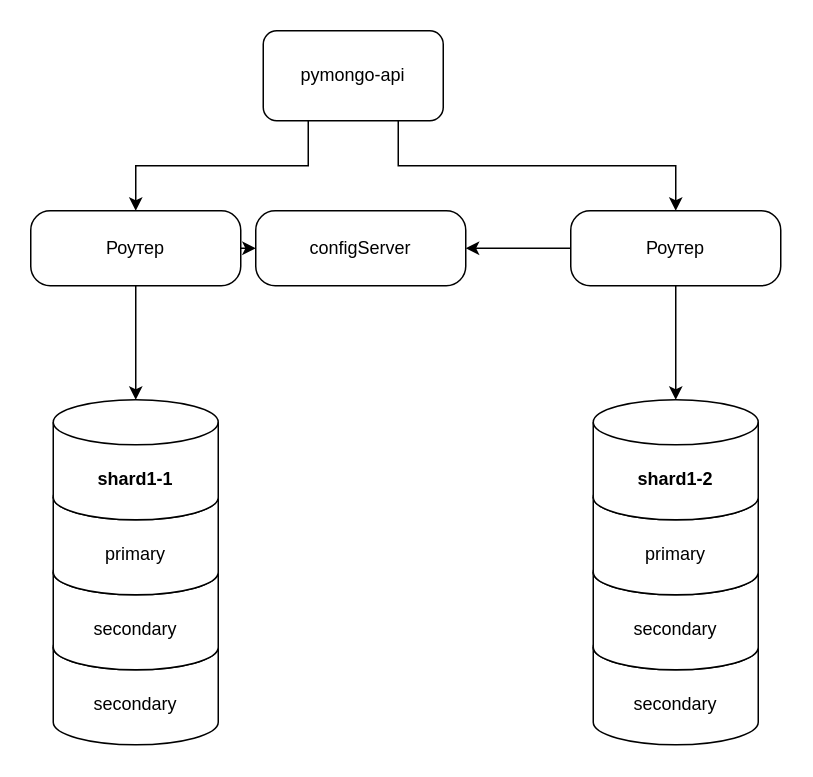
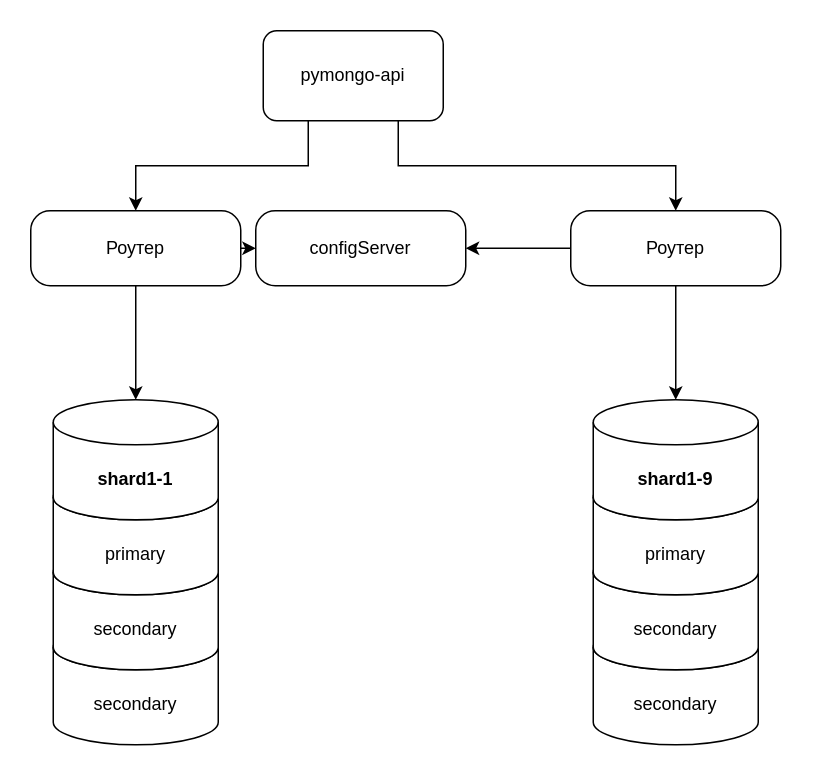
(676, 479) -> (676, 479)
